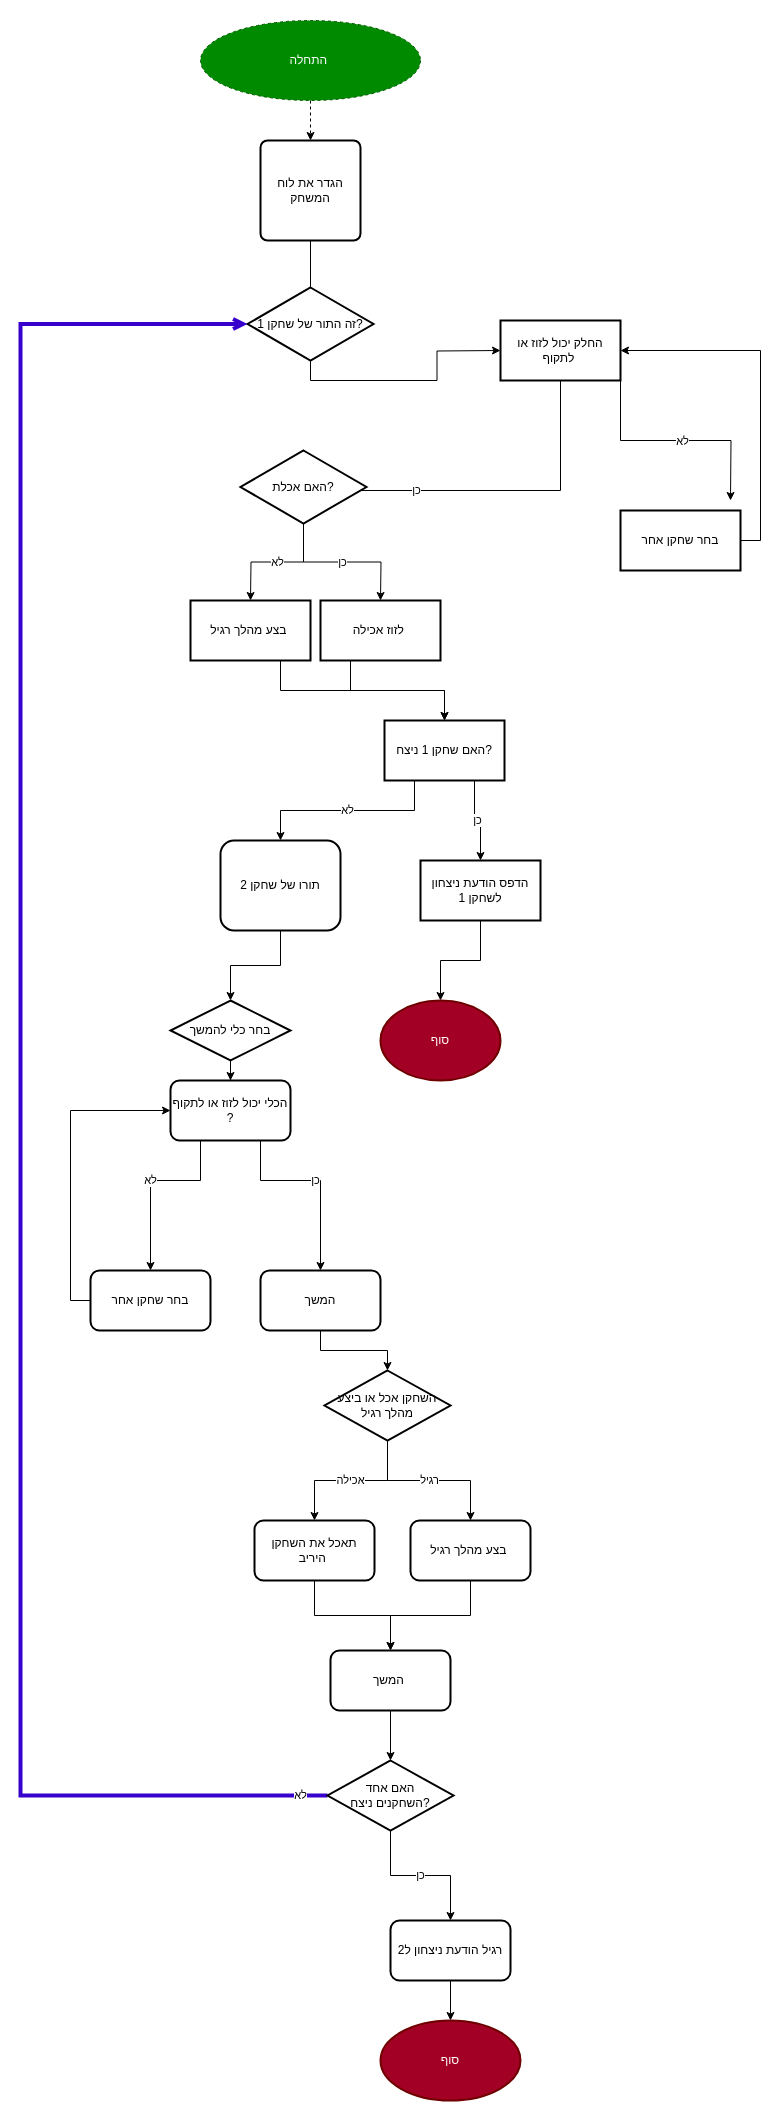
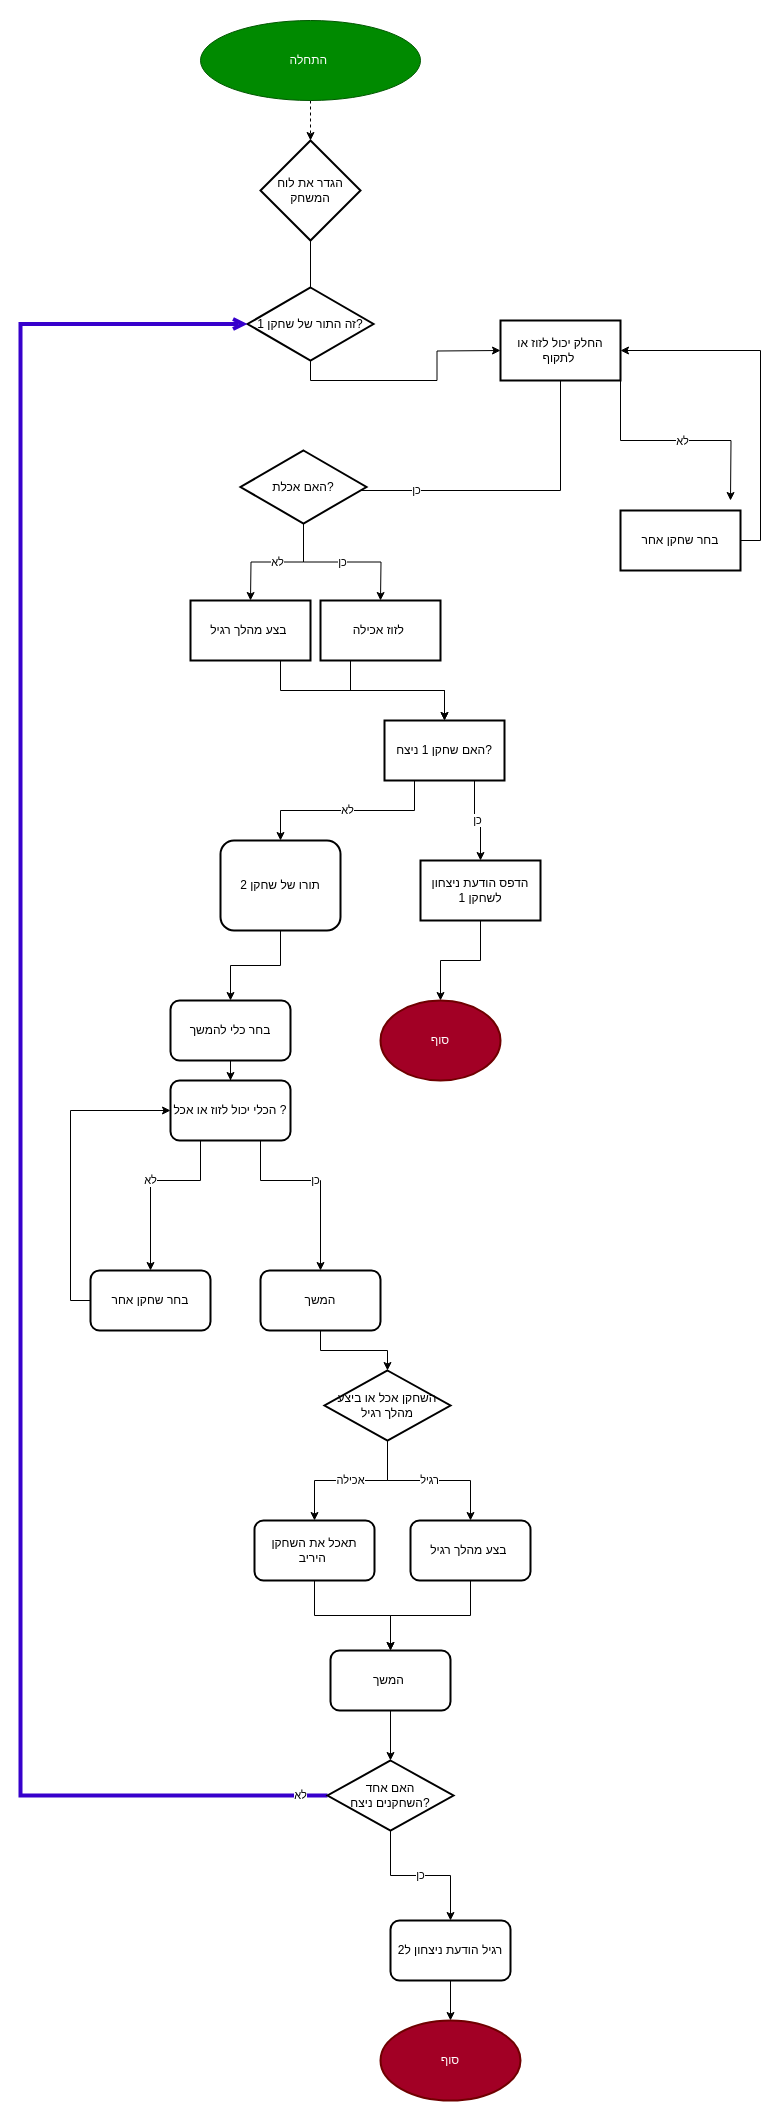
(311, 61) -> (311, 61)
(311, 191) -> (311, 191)
(231, 1031) -> (231, 1031)
(231, 1111) -> (231, 1111)
